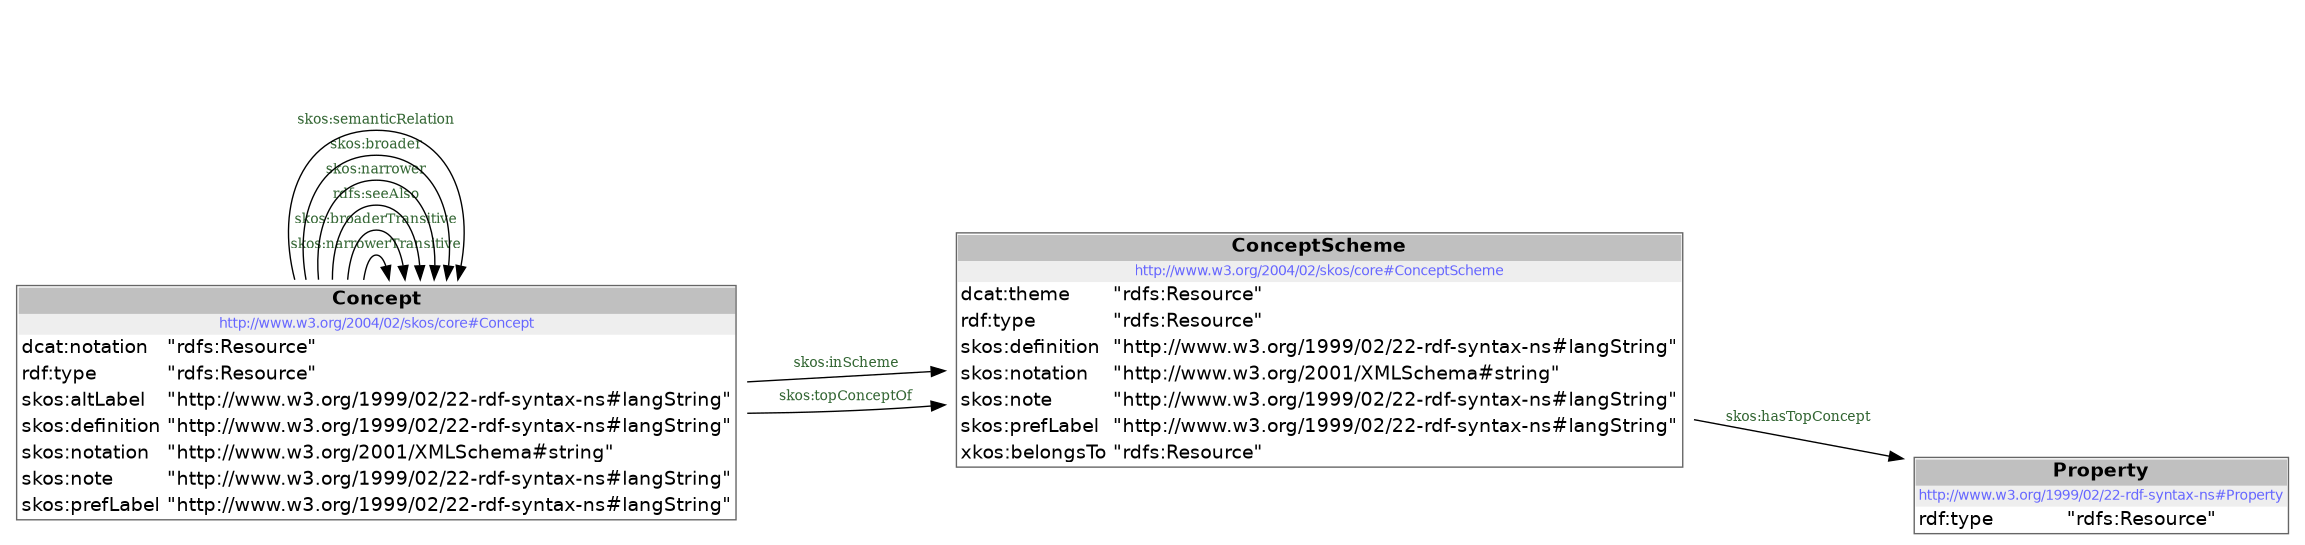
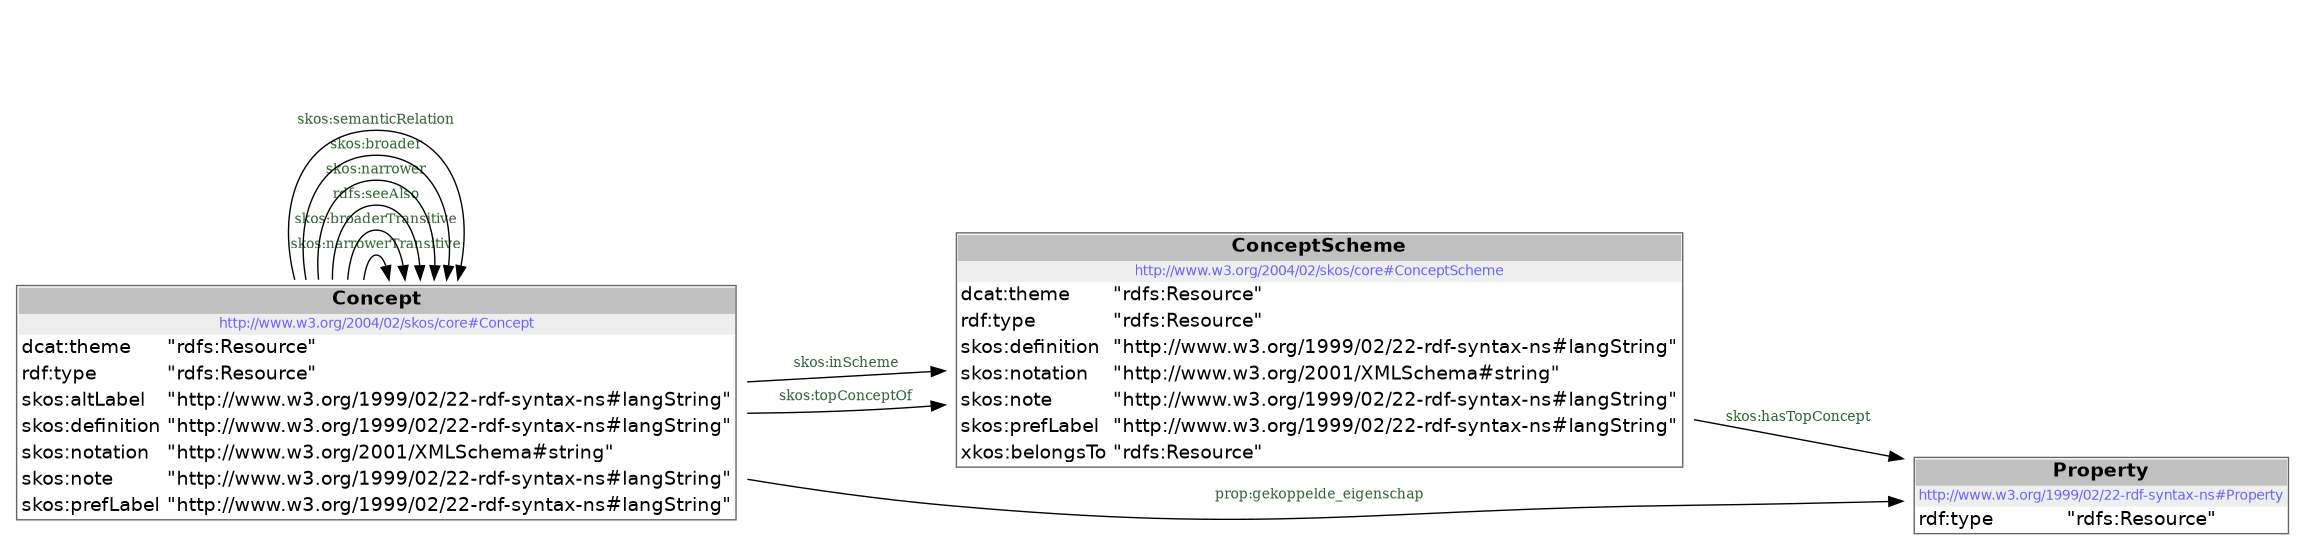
(85, 347) -> (76, 347)
none -> (1317, 518)
